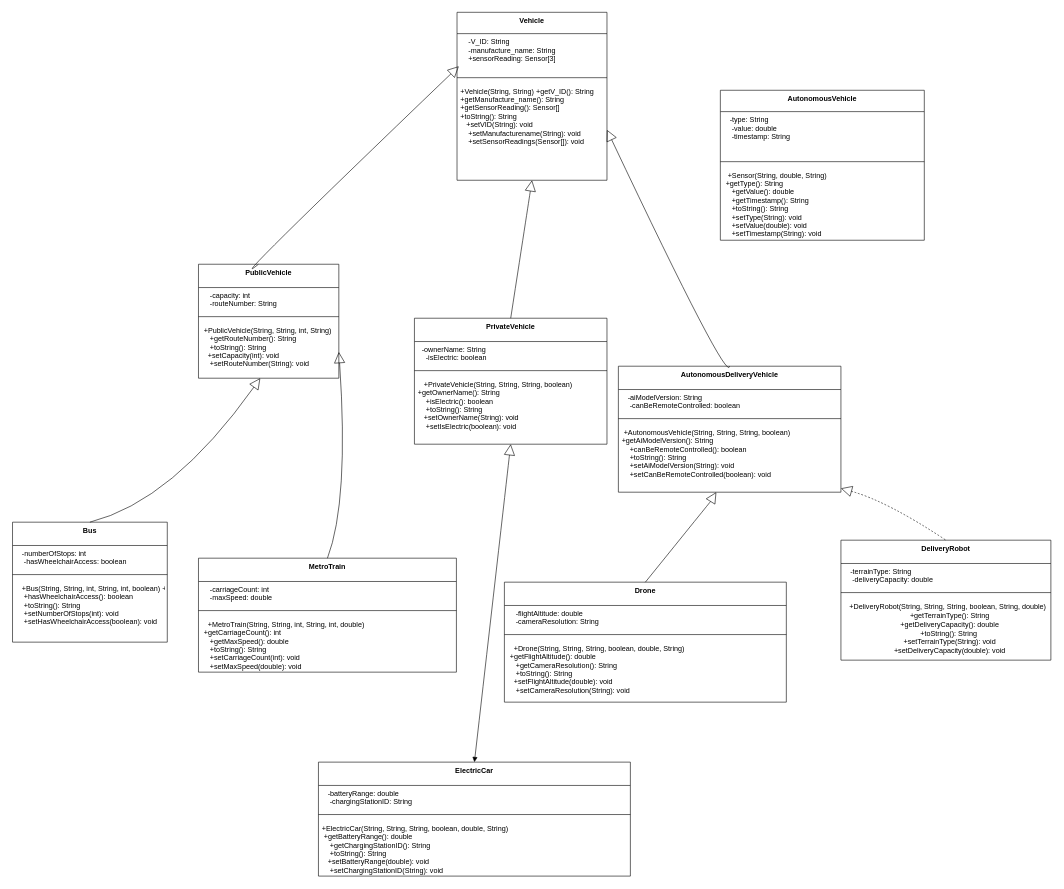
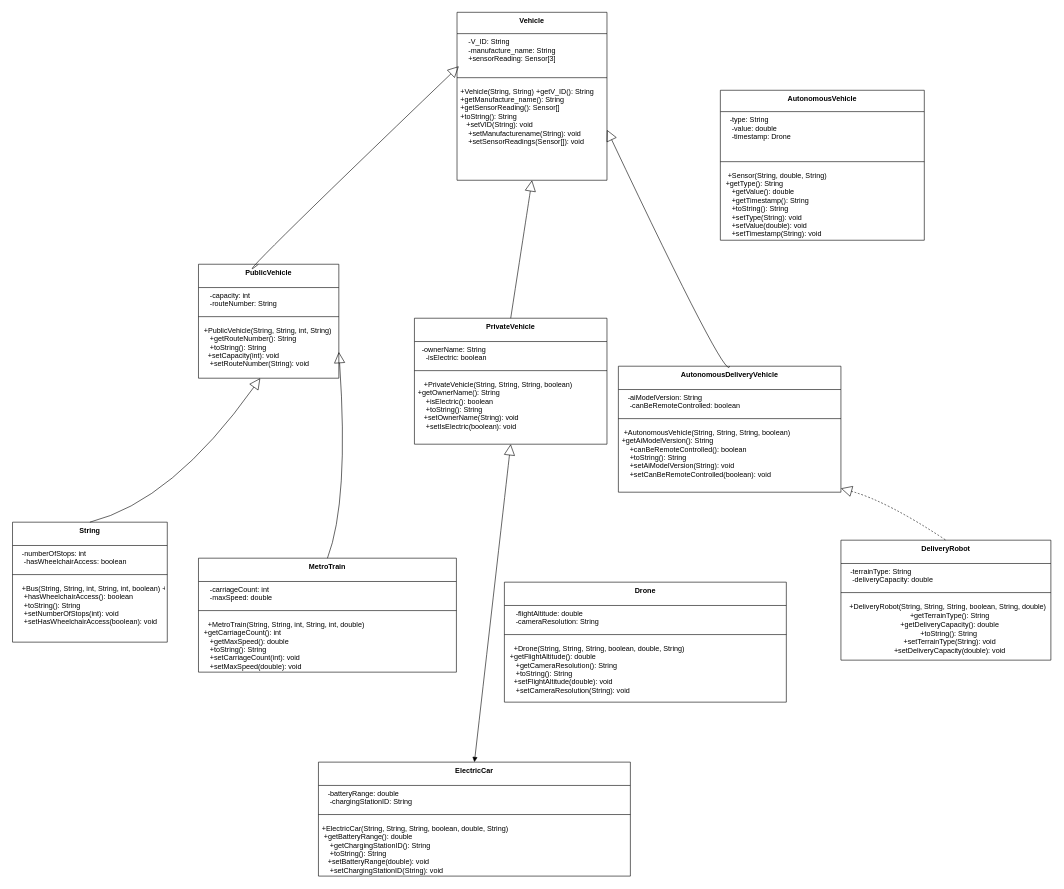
(747, 120) -> (747, 120)
(89, 530) -> (89, 530)
(678, 542) -> none
